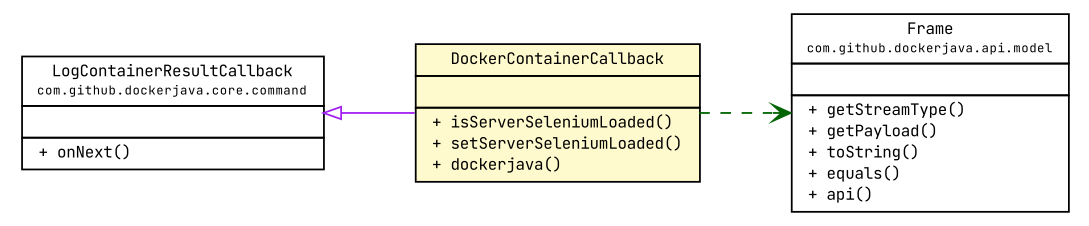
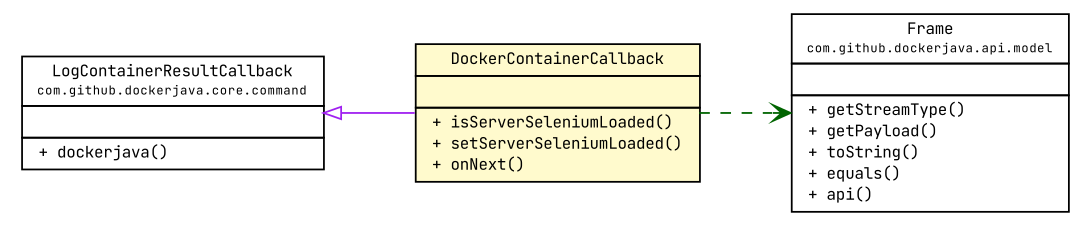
(86, 153) -> (104, 153)
(498, 165) -> (479, 165)
